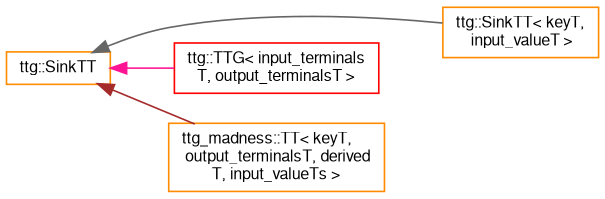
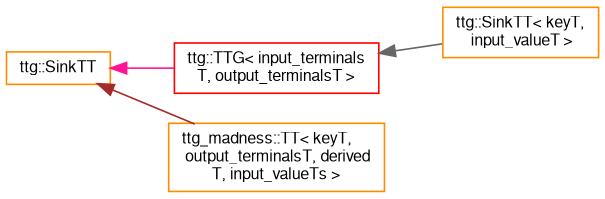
(274, 17) -> (419, 47)
